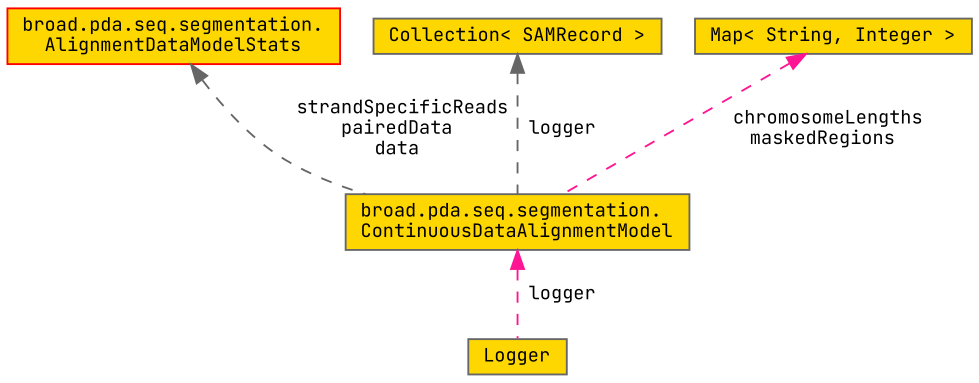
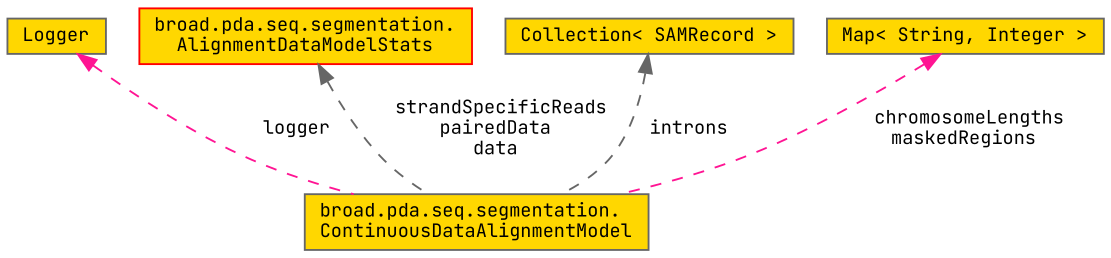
(558, 129) -> (684, 129)
(518, 304) -> (217, 143)
